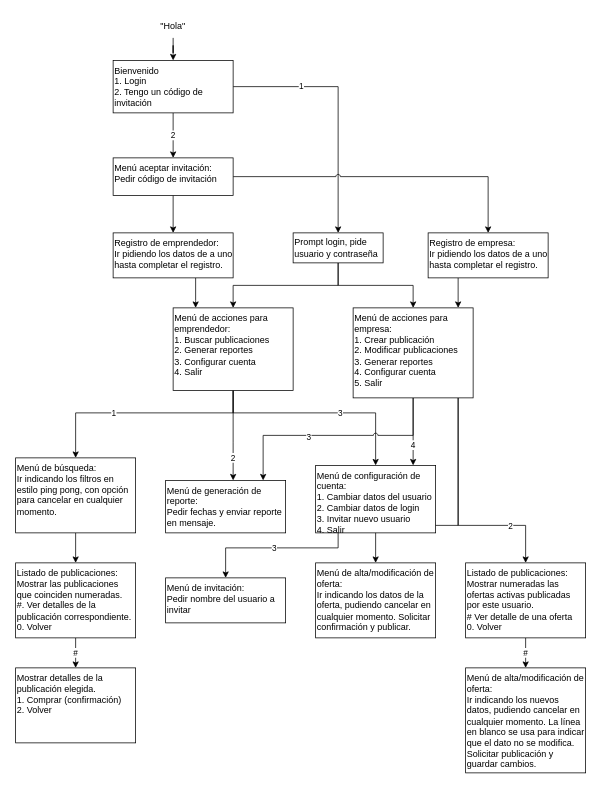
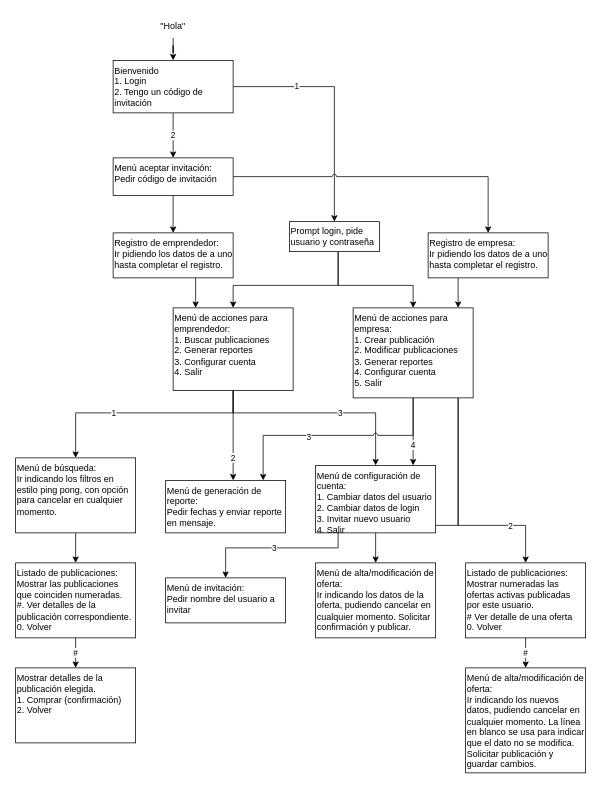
(338, 248) -> (334, 237)
